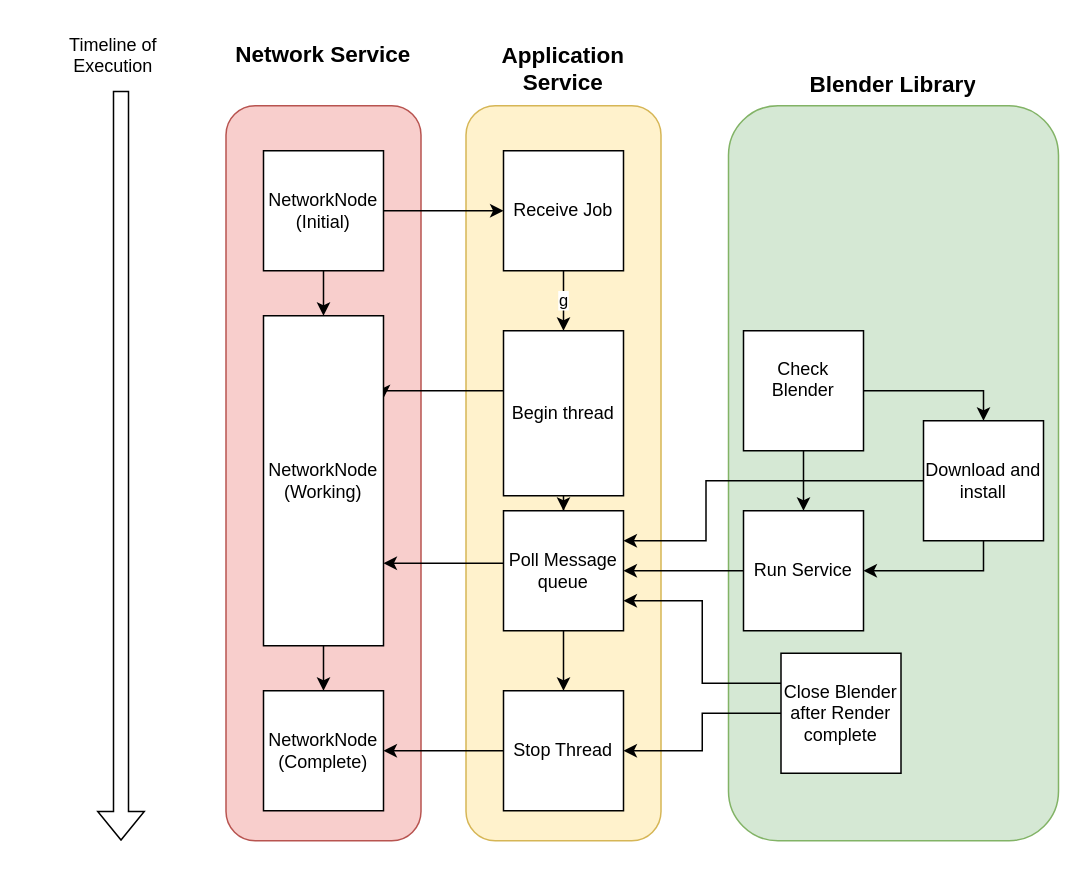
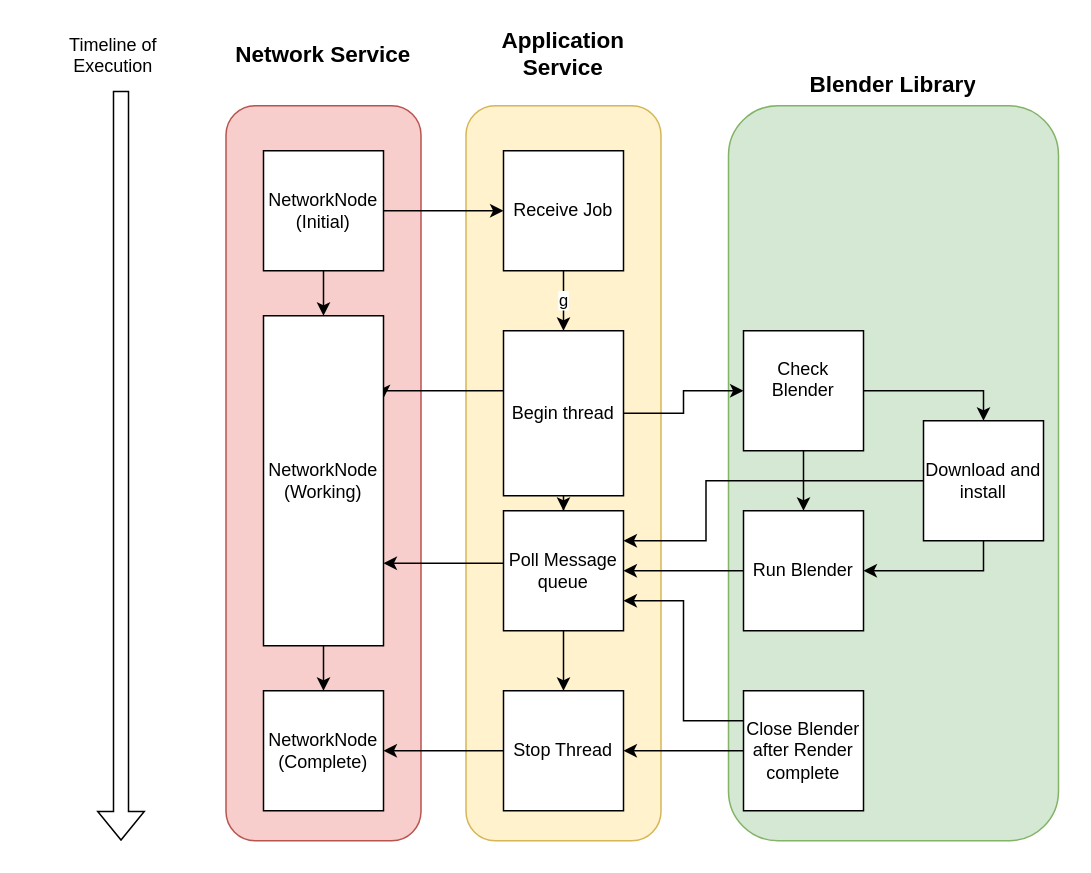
(563, 68) -> (563, 53)
none -> (683, 407)
(803, 571) -> (803, 571)
(841, 713) -> (803, 751)
